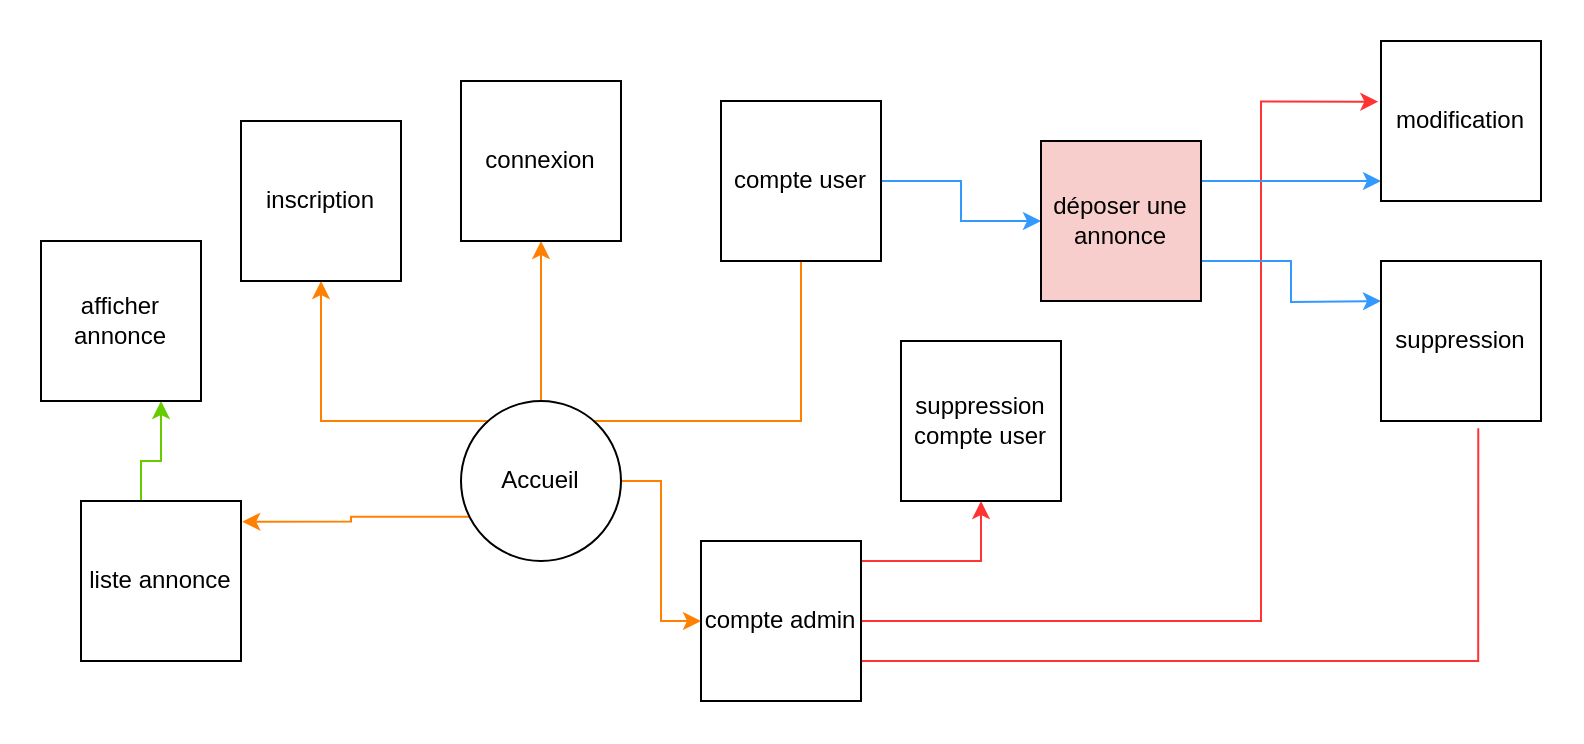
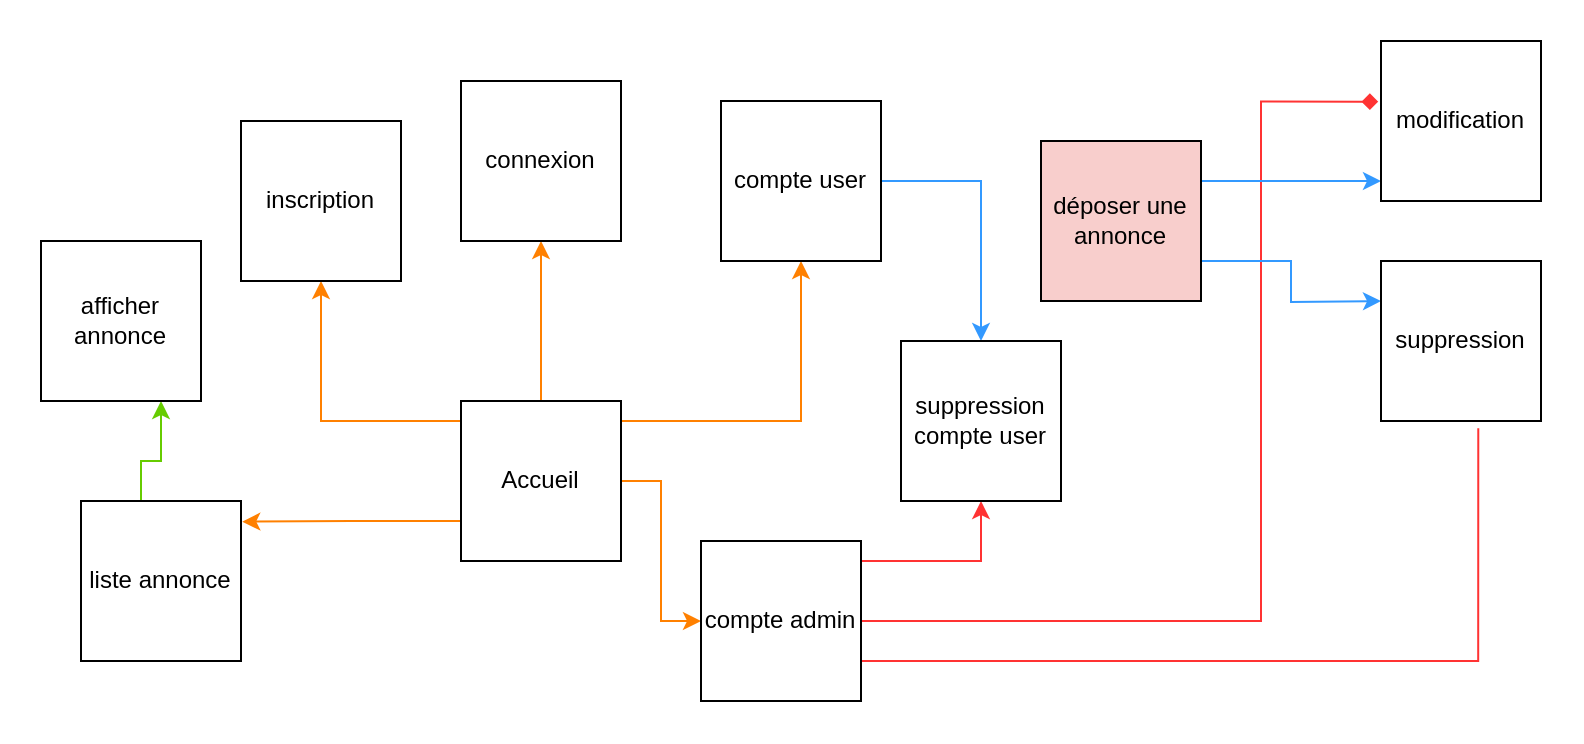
(1363, 102) -> (1362, 102)
(973, 221) -> (981, 243)
(801, 270) -> (801, 276)
(541, 481) -> (541, 481)
